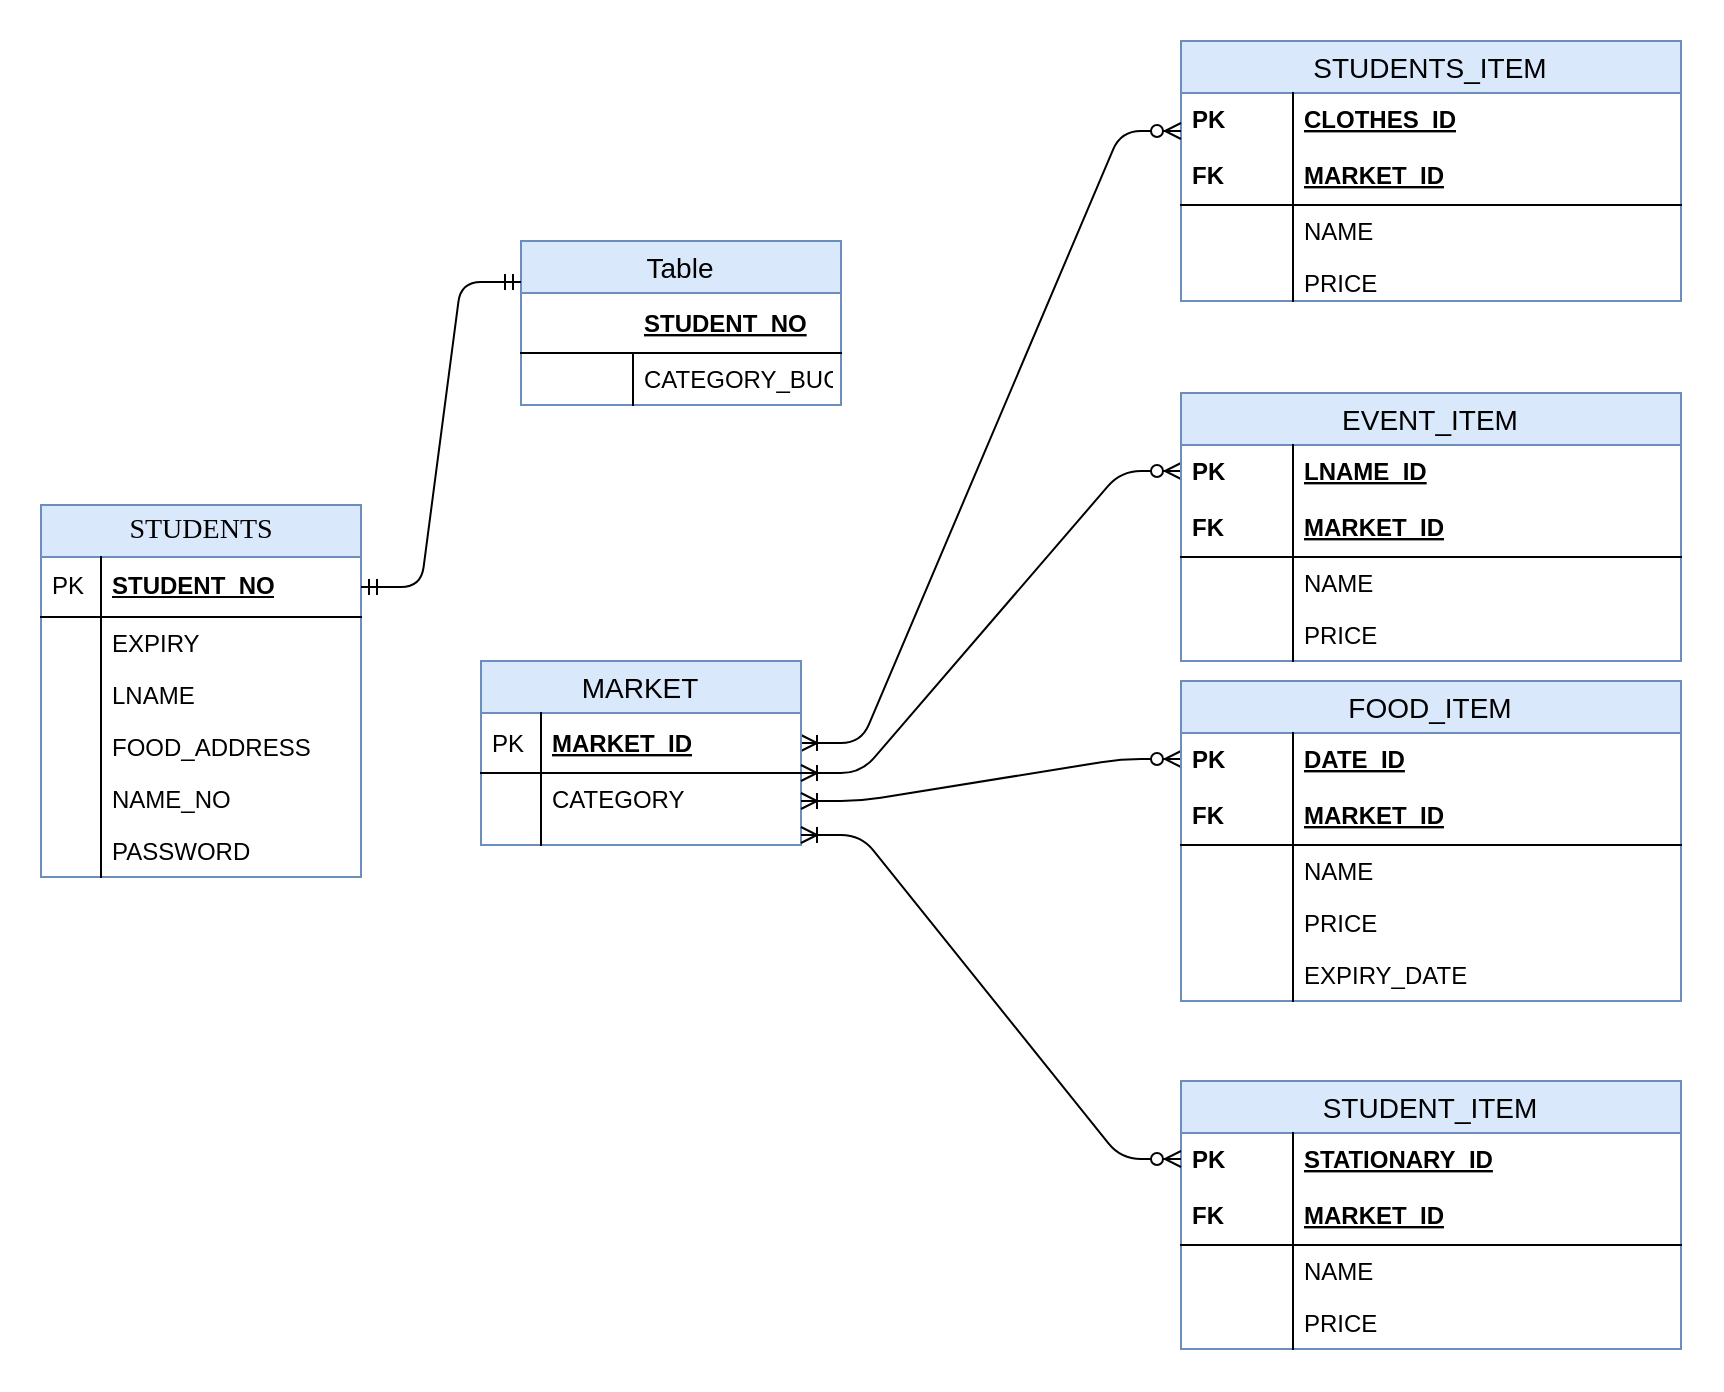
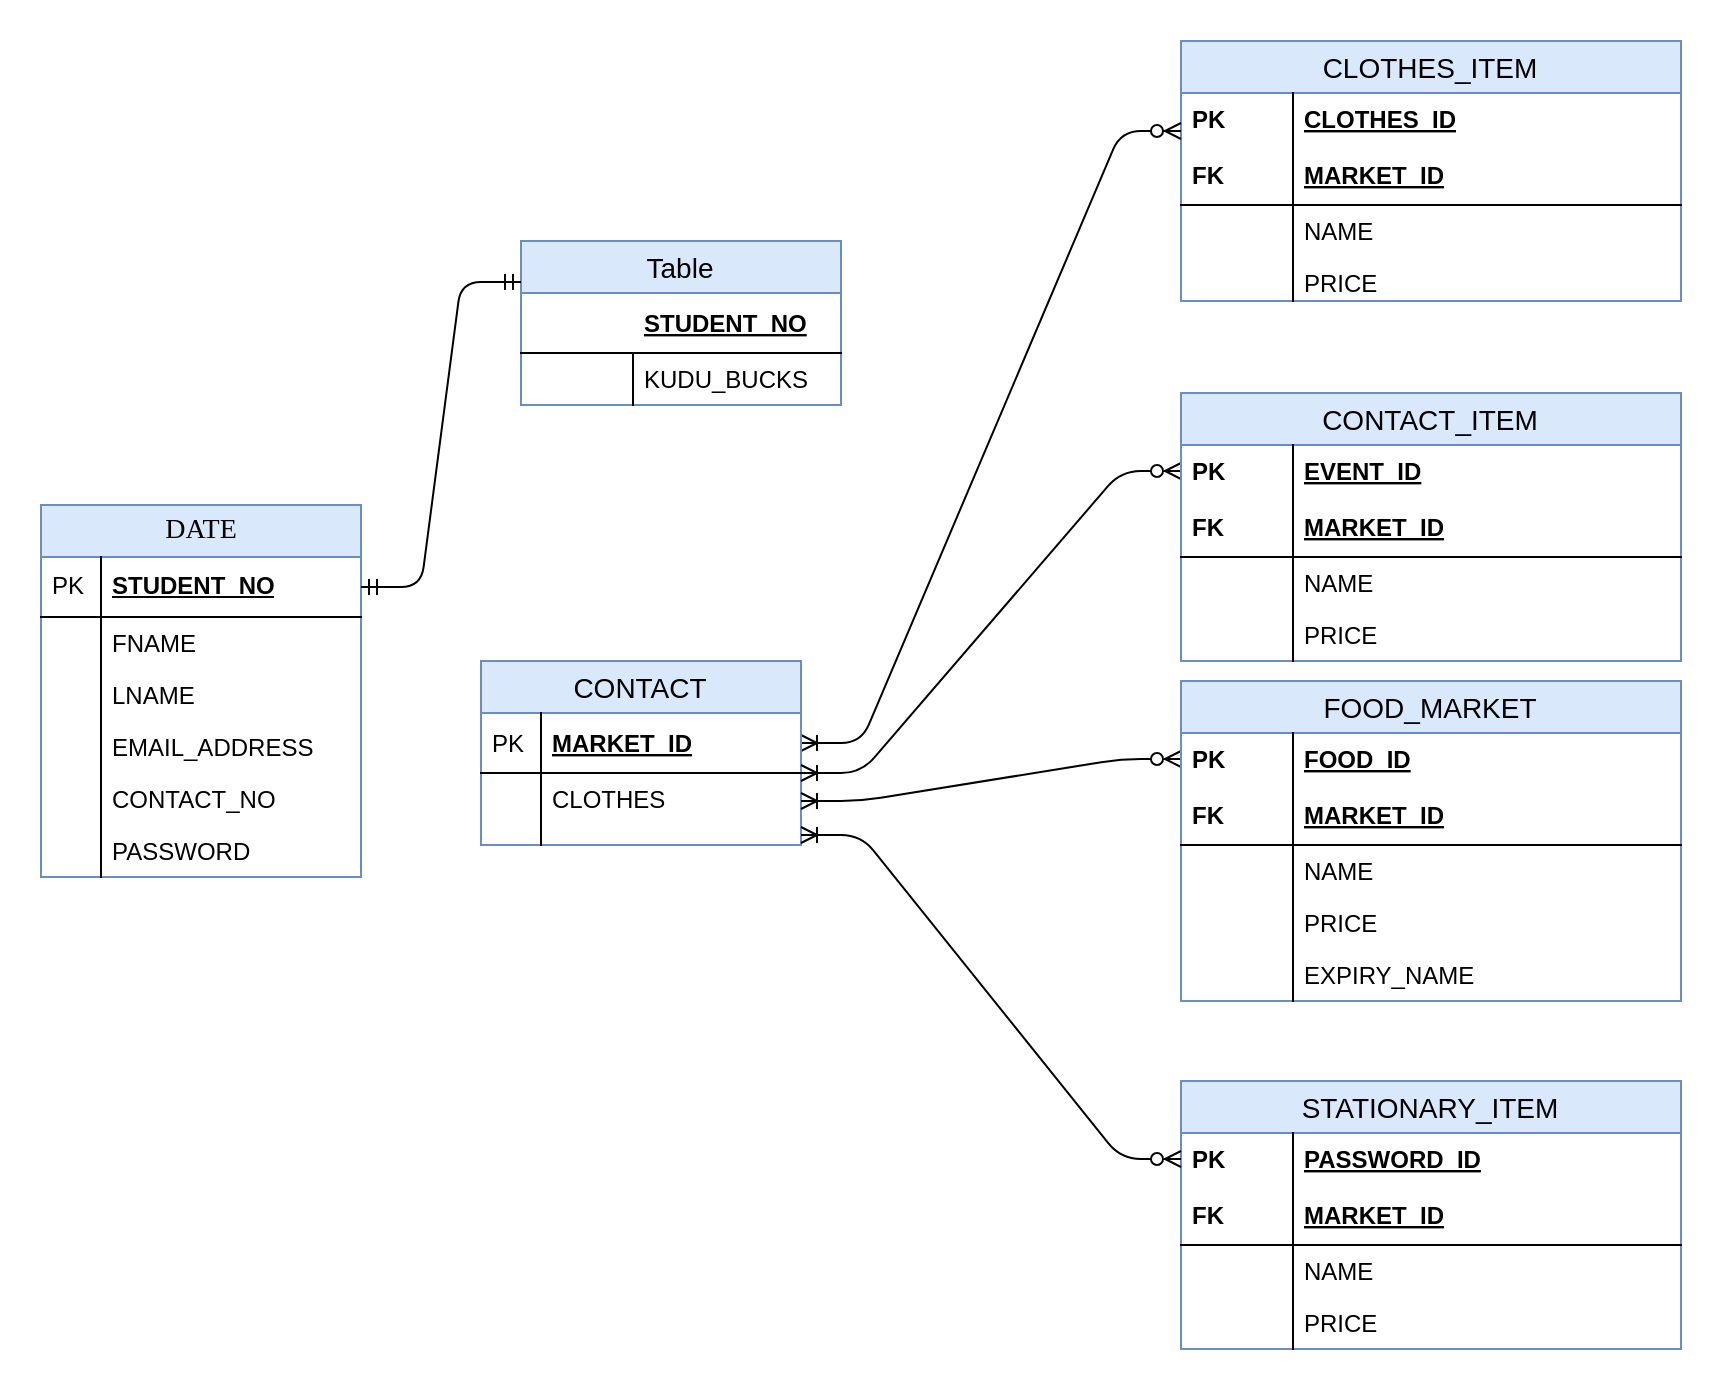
(1430, 69) -> (1430, 69)
(738, 380) -> (711, 380)
(1430, 421) -> (1430, 421)
(1358, 472) -> (1358, 472)
(202, 531) -> (202, 531)
(153, 645) -> (147, 645)
(640, 689) -> (640, 689)
(1430, 709) -> (1430, 709)
(194, 749) -> (200, 749)
(1351, 760) -> (1351, 760)
(606, 800) -> (599, 800)
(160, 801) -> (180, 801)
(1378, 976) -> (1378, 976)
(1430, 1109) -> (1430, 1109)
(1391, 1160) -> (1378, 1160)
